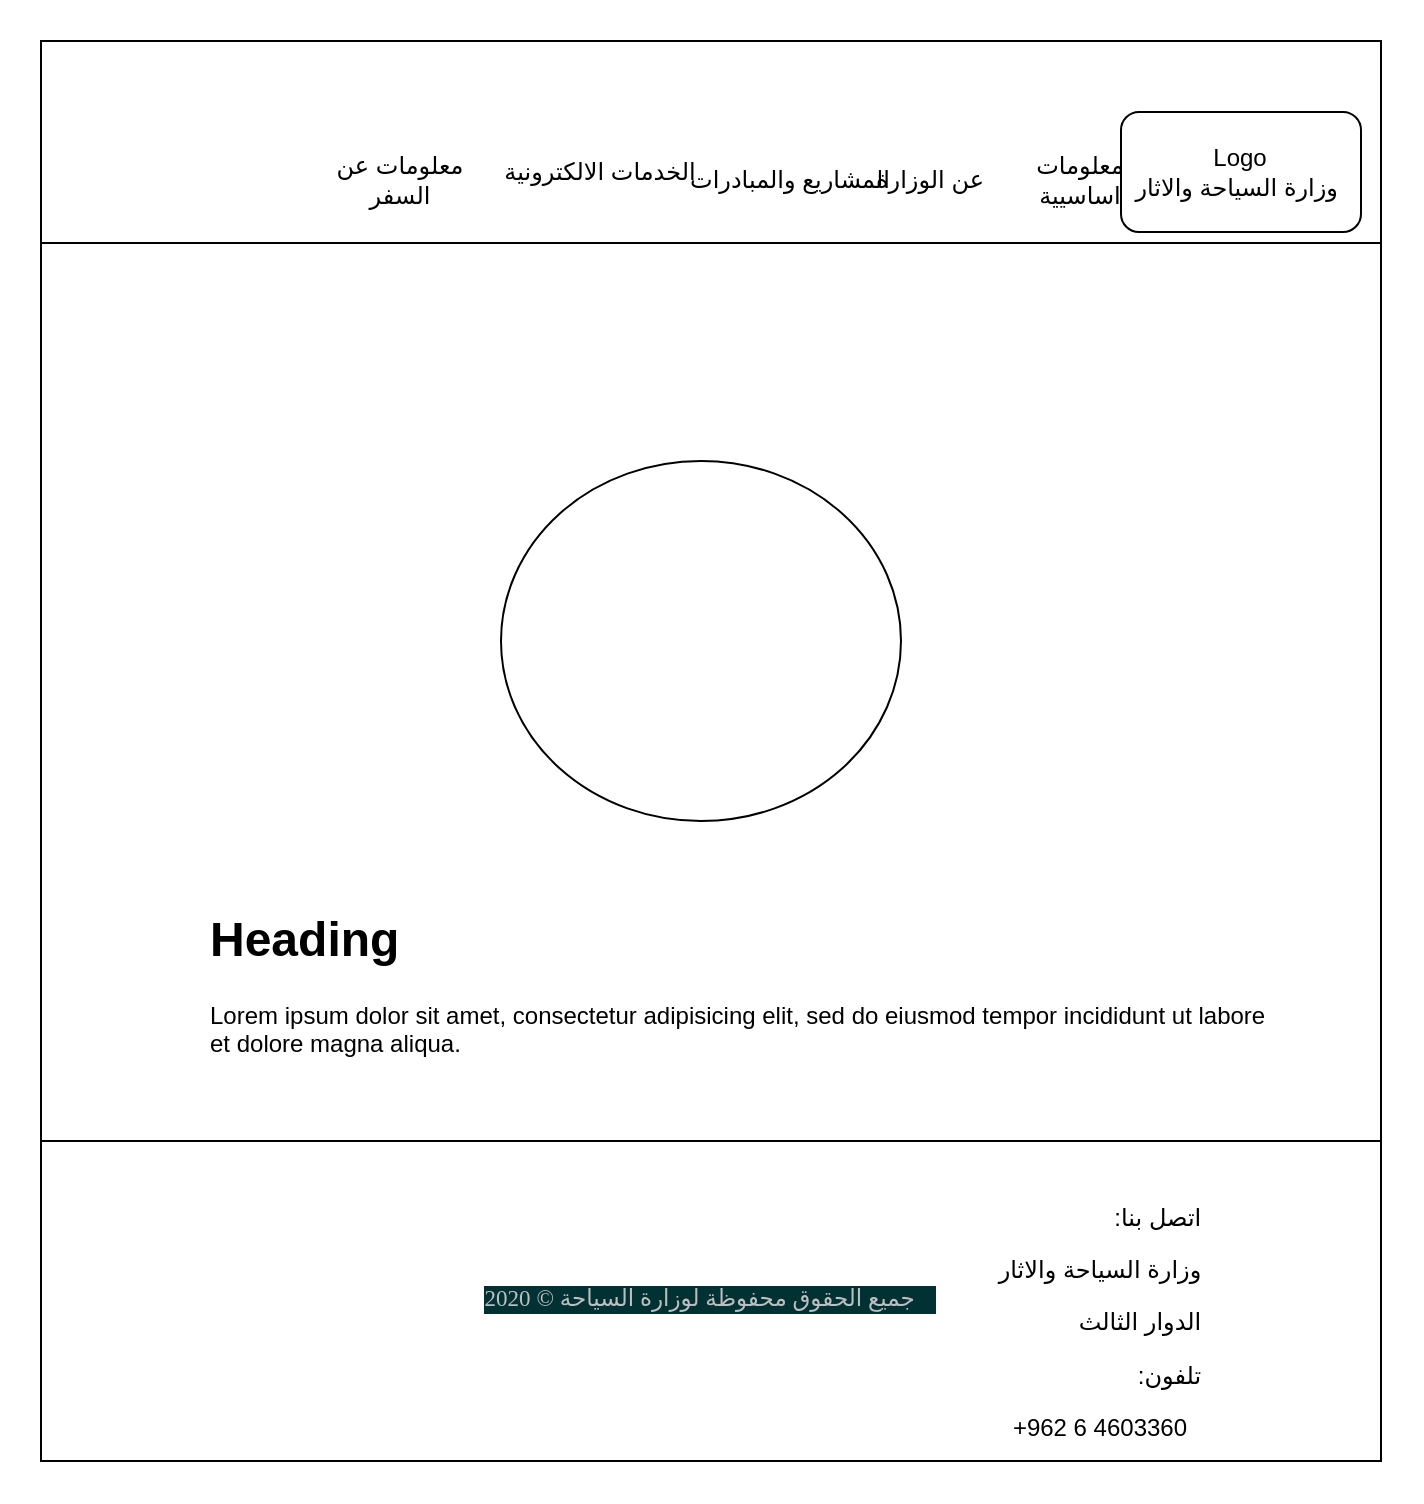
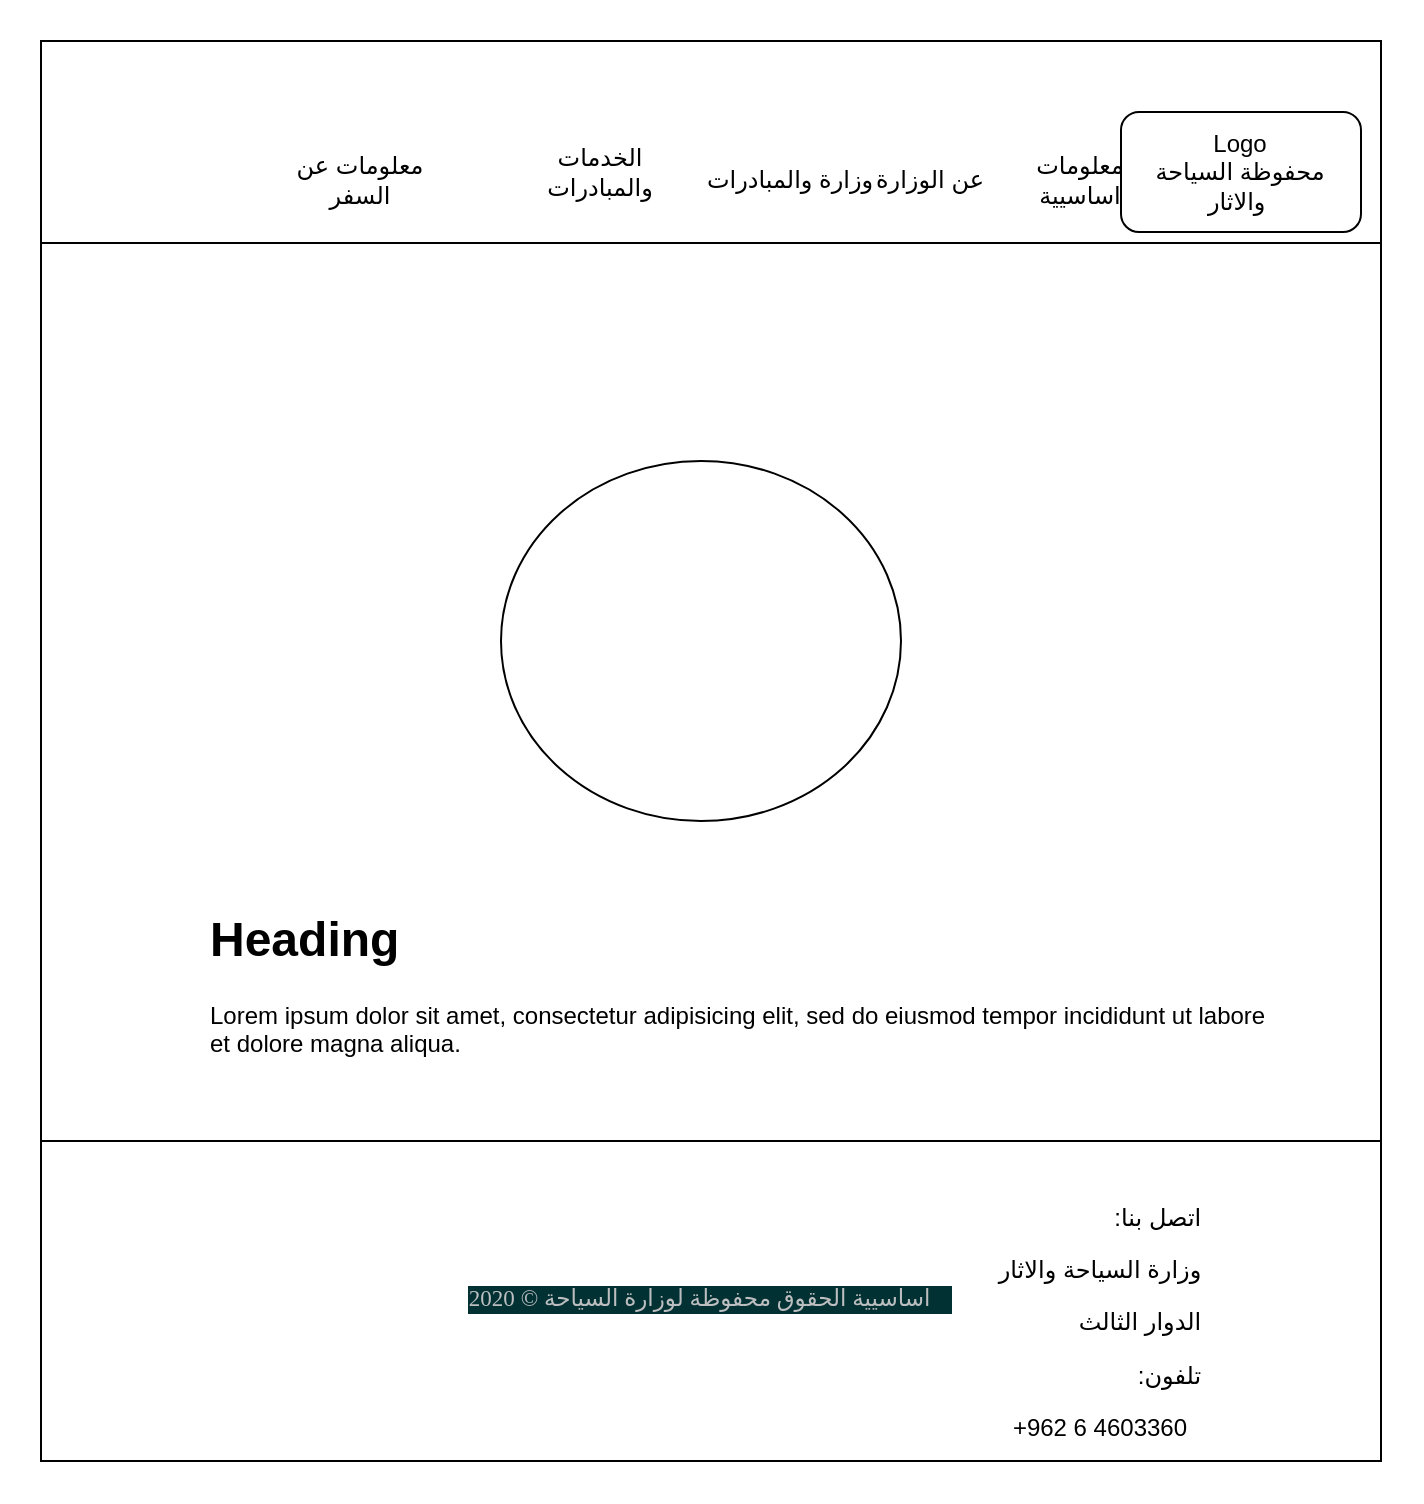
(601, 173) -> (601, 173)
(1241, 173) -> (1241, 173)
(401, 181) -> (361, 181)
(791, 181) -> (791, 181)
(711, 1301) -> (711, 1301)
